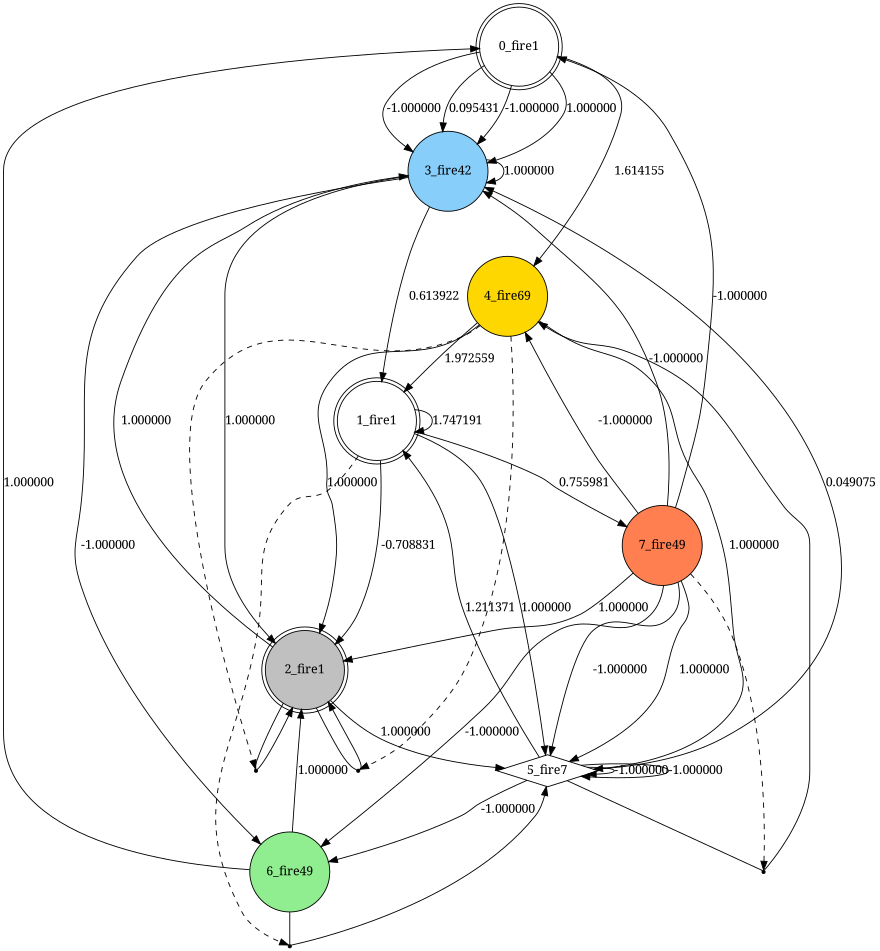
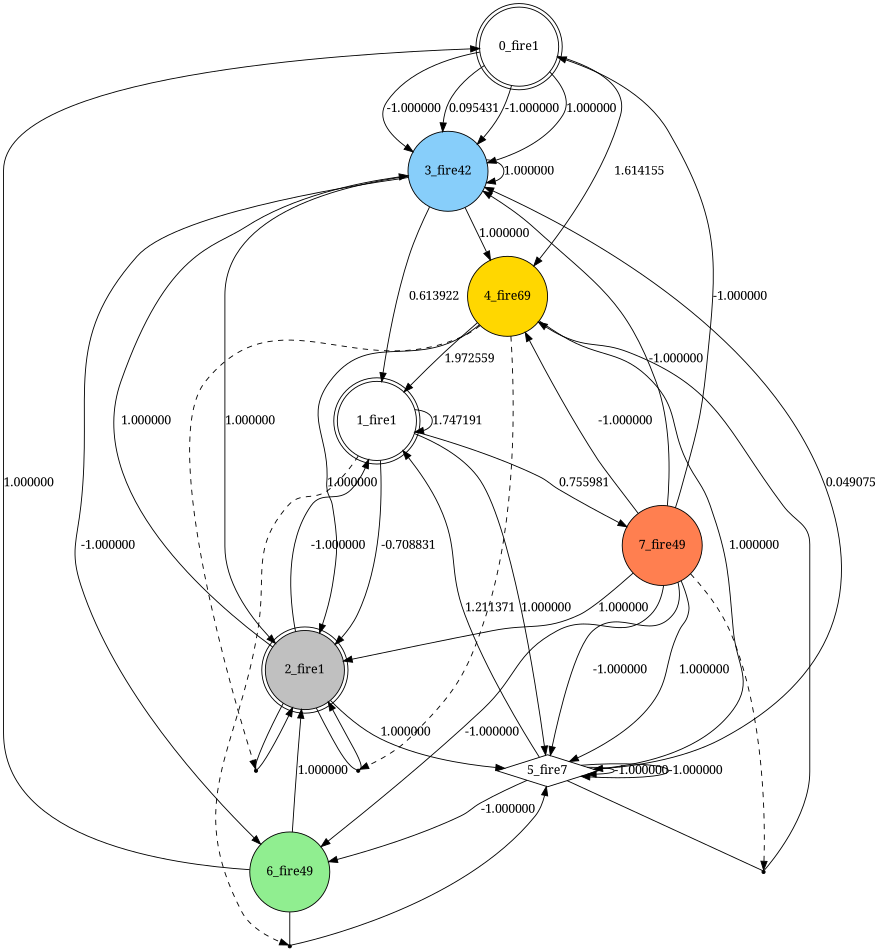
none -> (476, 230)
none -> (298, 532)
